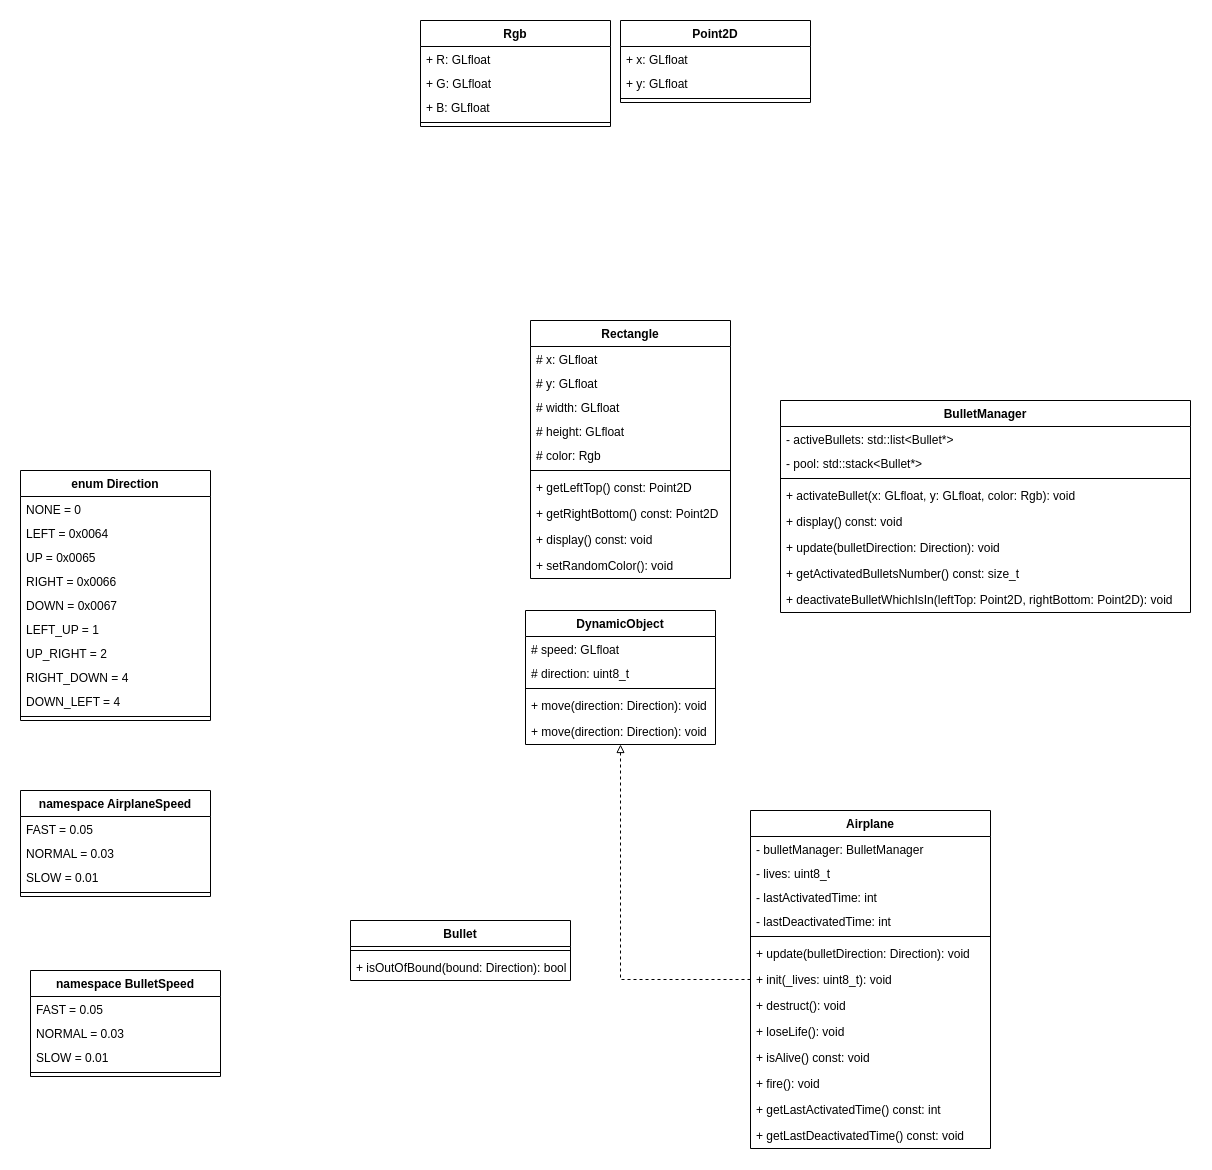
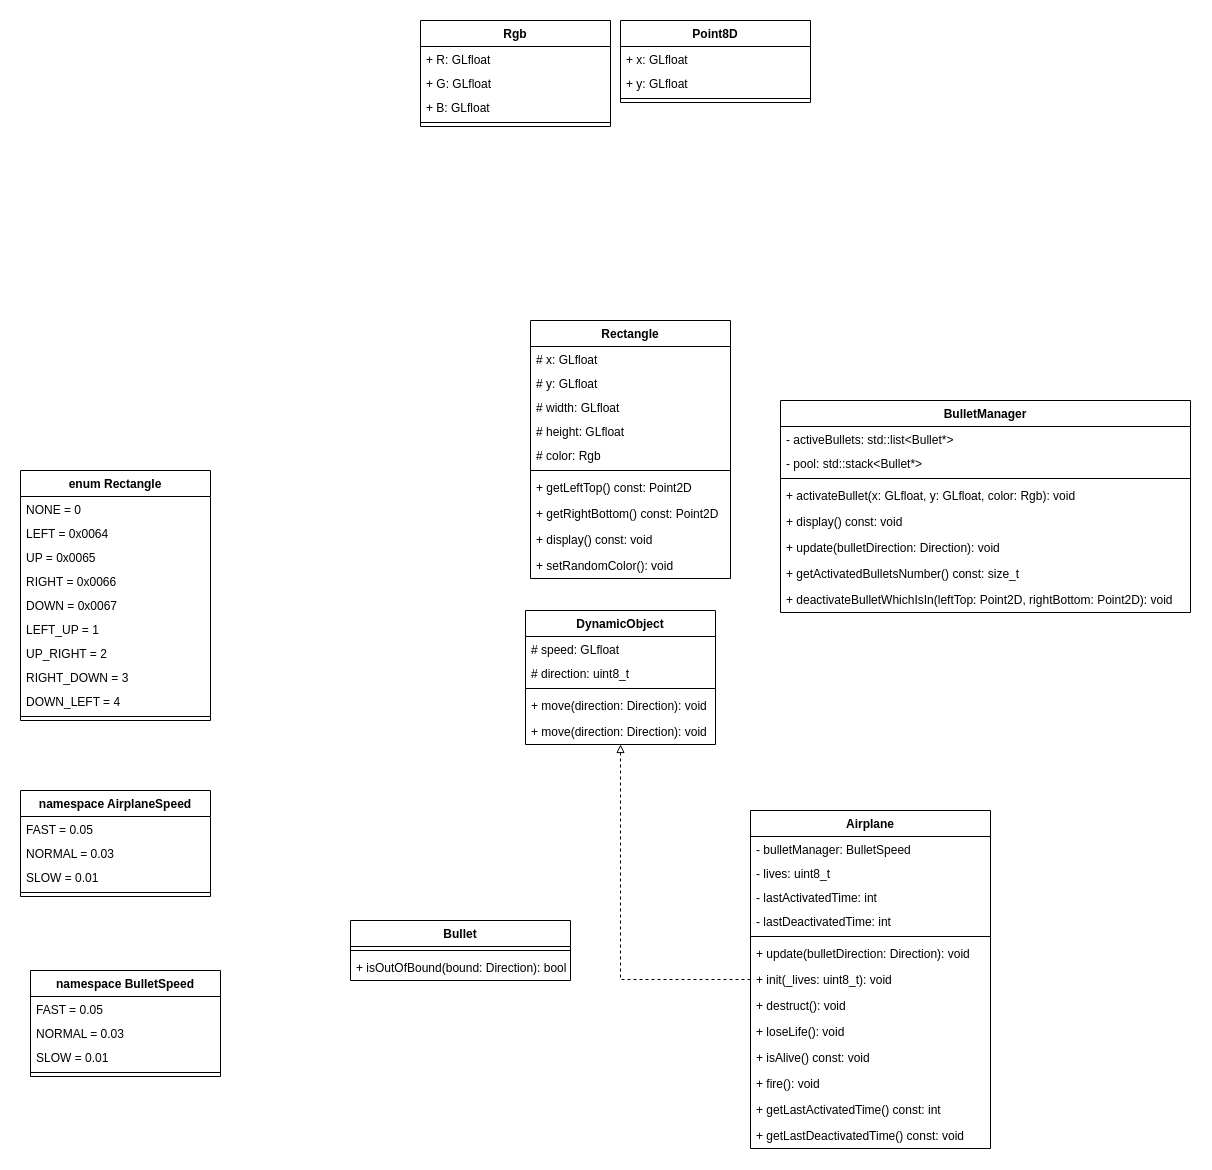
(715, 34) -> (715, 34)
(115, 484) -> (115, 484)
(70, 678) -> (70, 678)
(846, 850) -> (839, 850)
